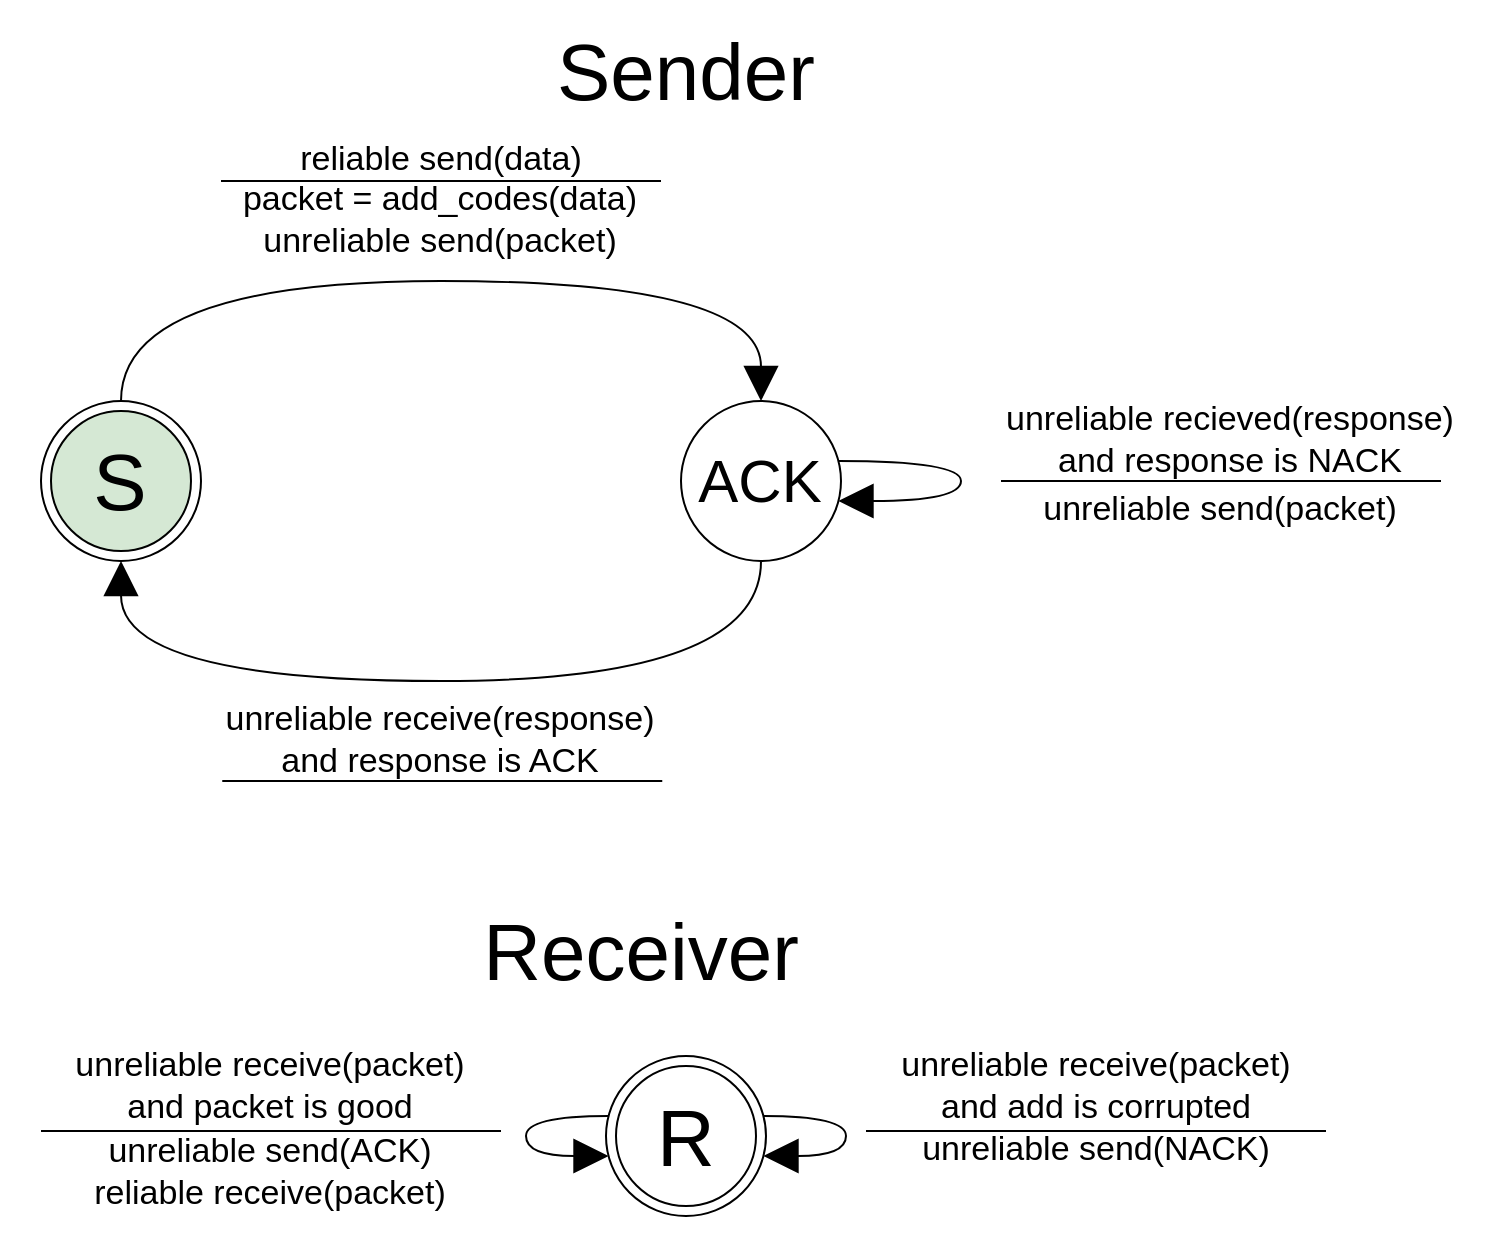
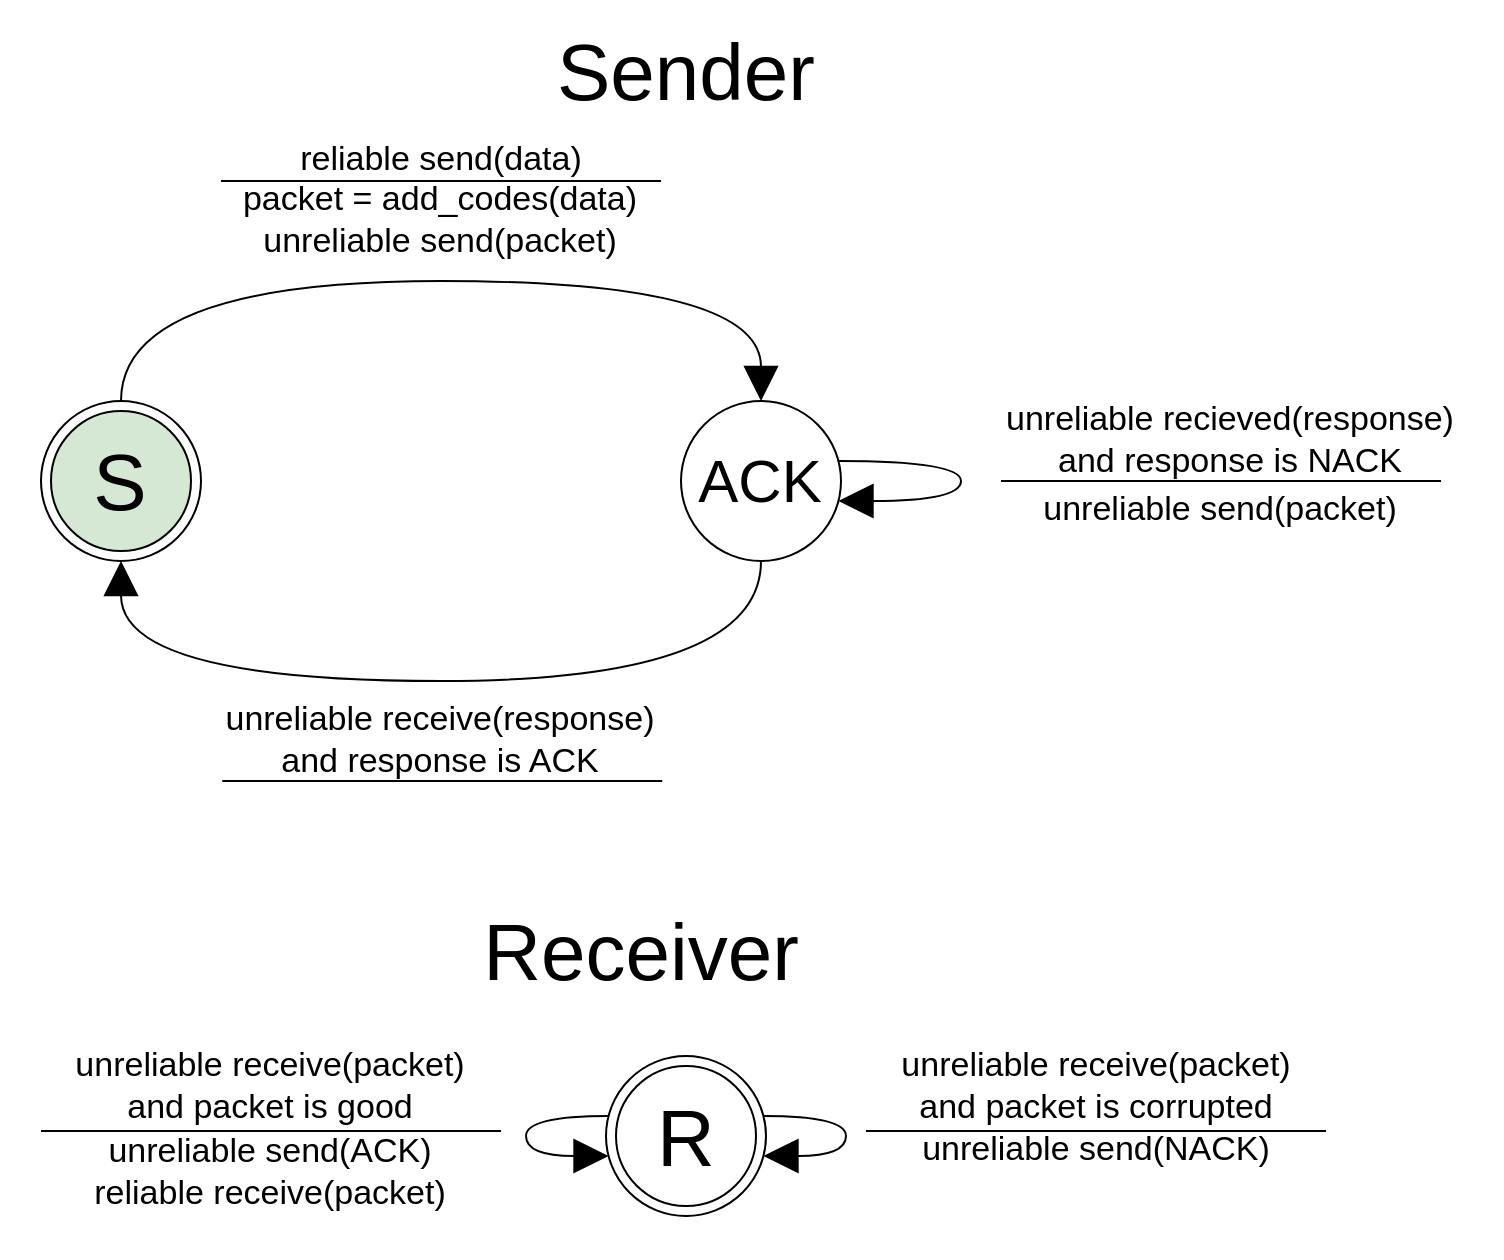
(1097, 1087) -> (1097, 1087)
